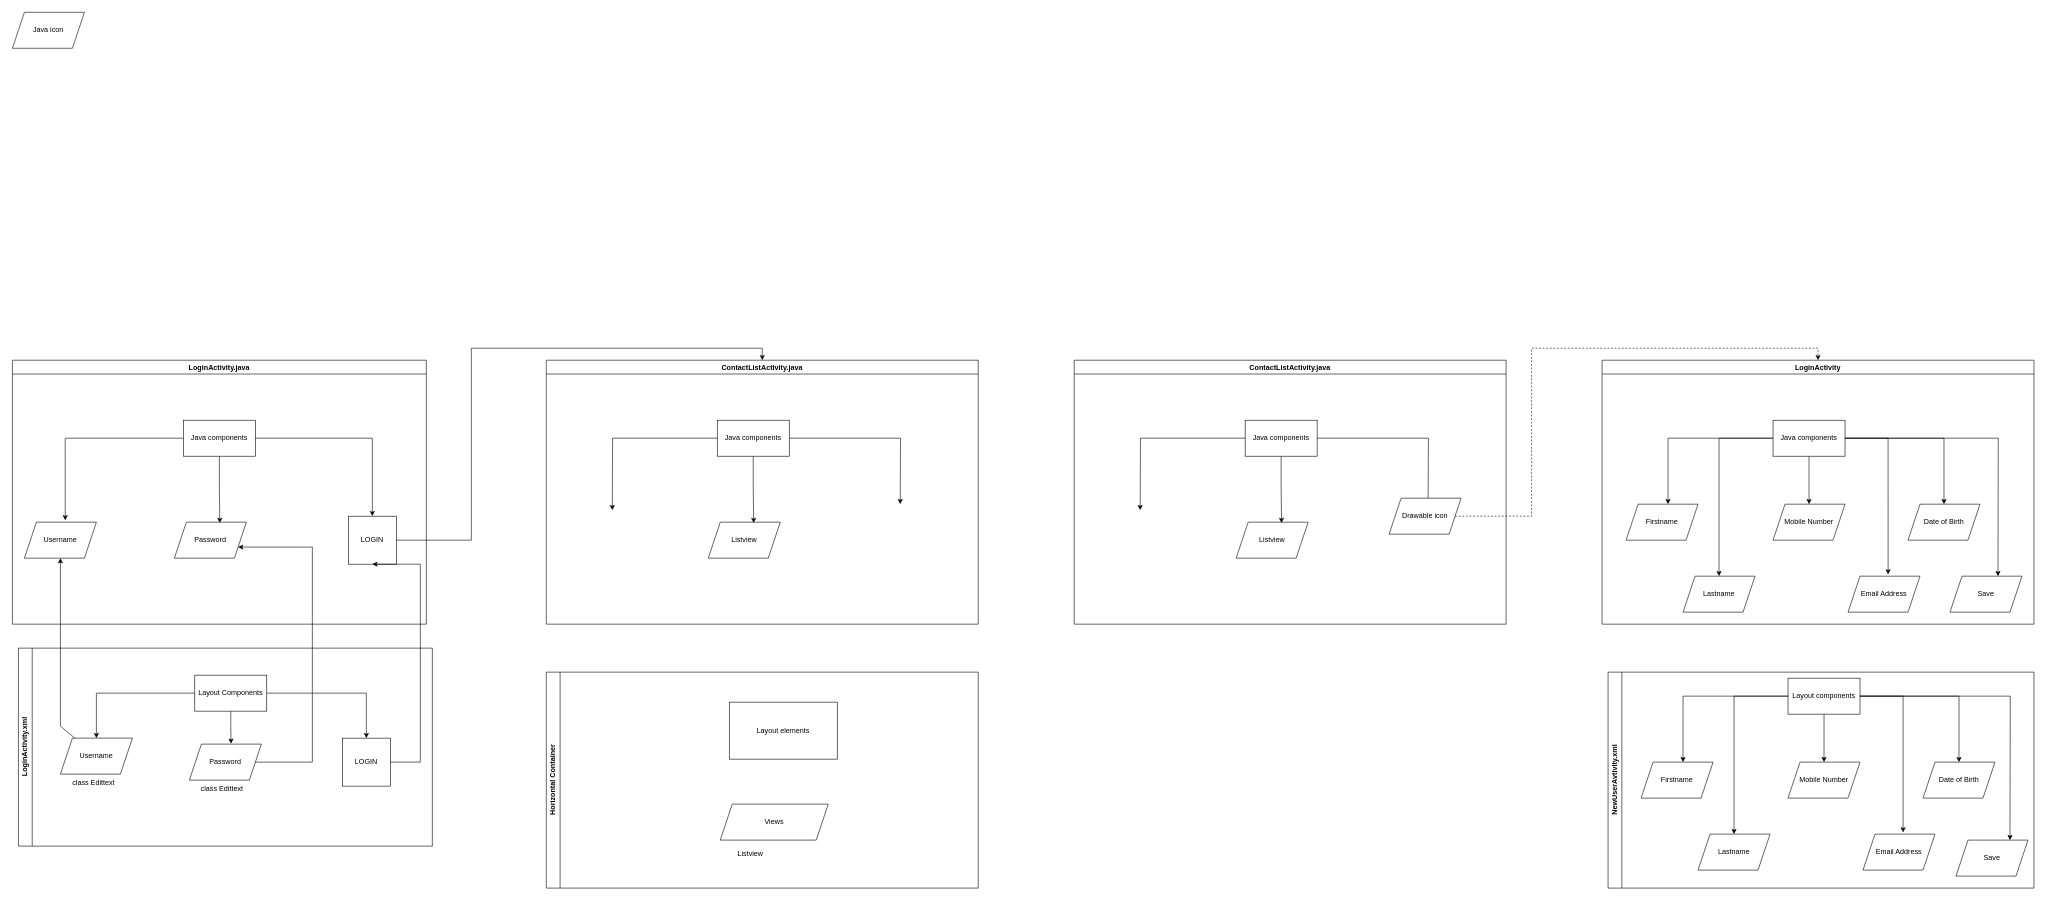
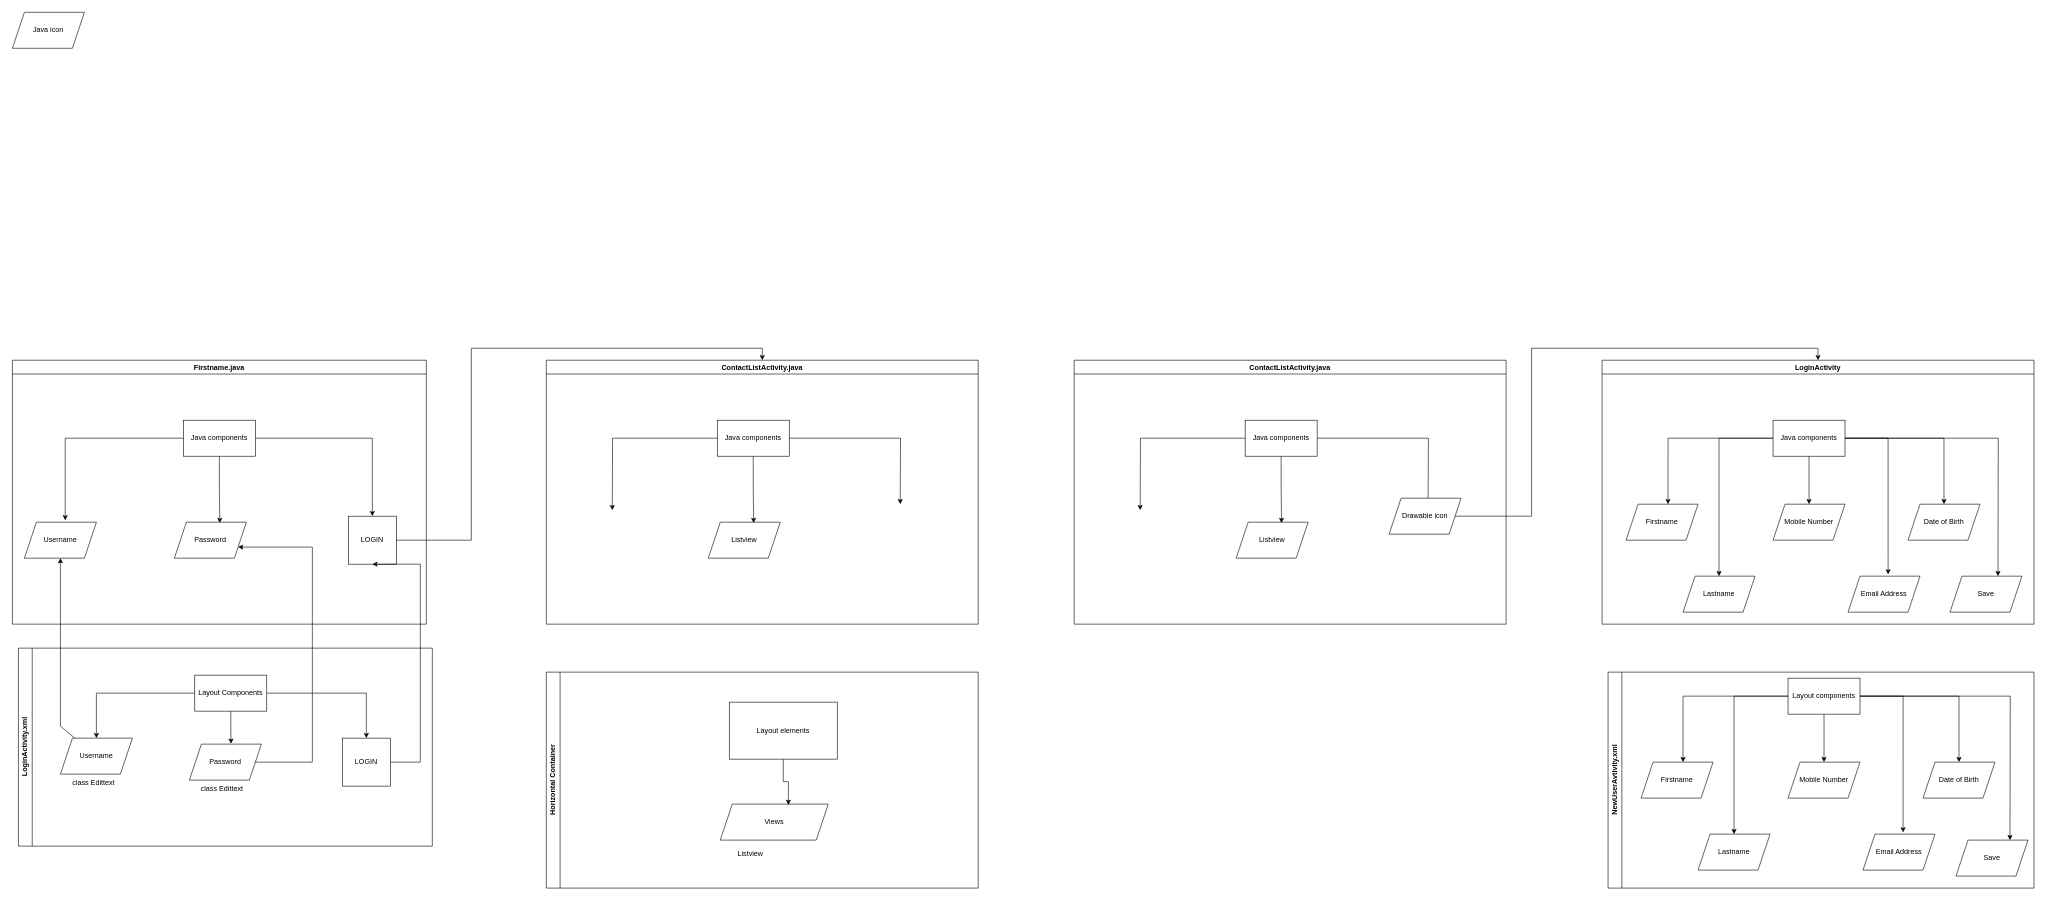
(1556, 348) -> (1556, 348)
(219, 368) -> (219, 368)
none -> (788, 787)
